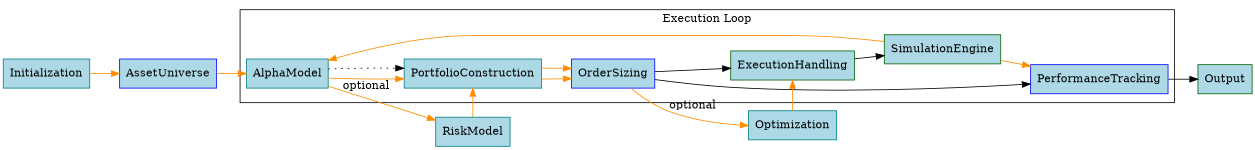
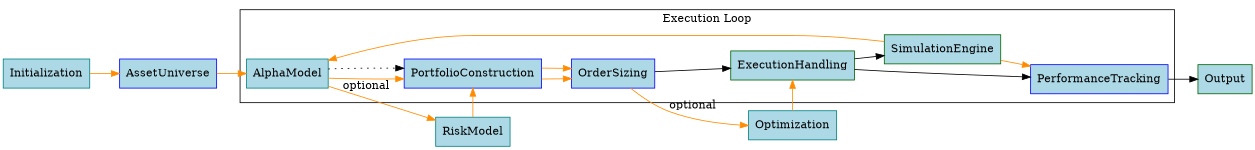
(473, 74) -> (473, 74)
(838, 90) -> (938, 74)
